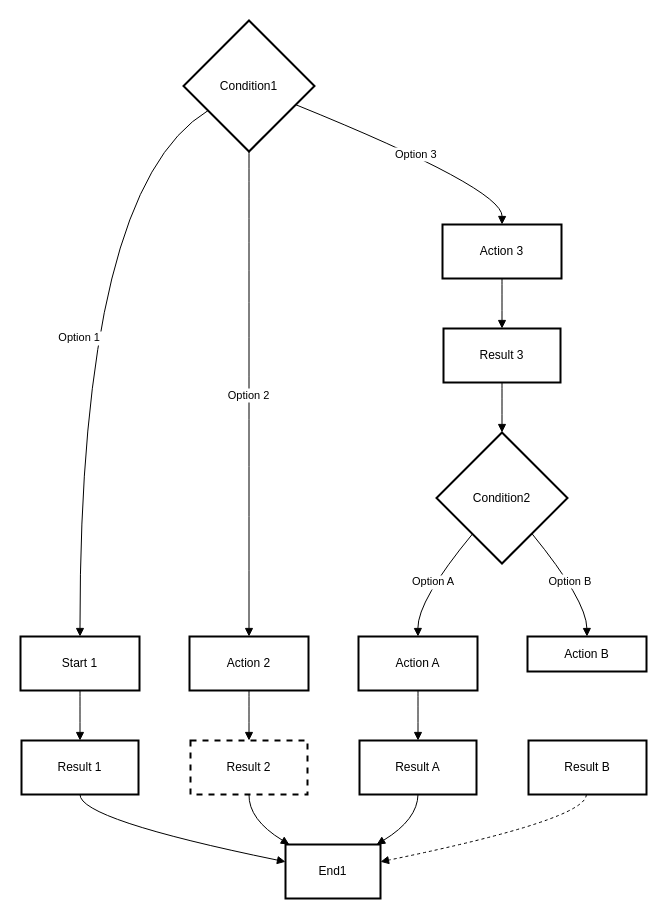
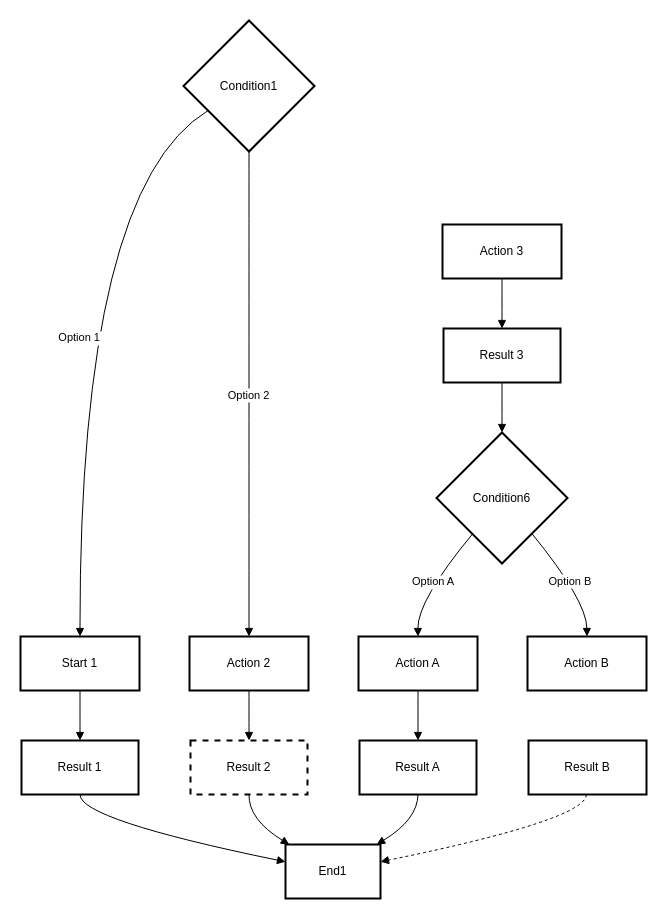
(404, 151) -> none
(502, 499) -> (502, 499)
(587, 654) -> (587, 664)
